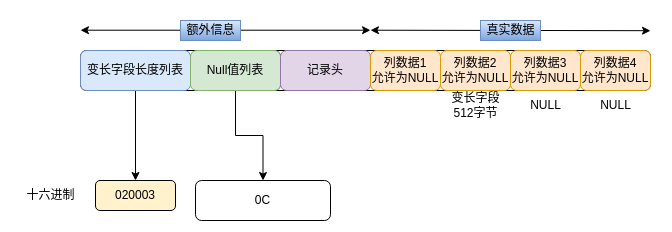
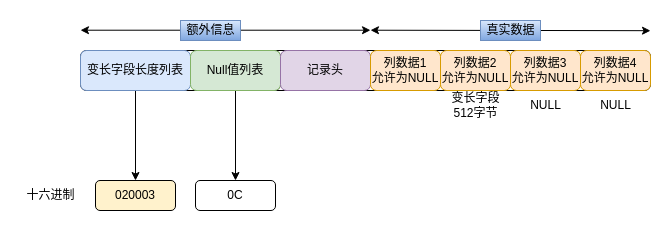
(263, 201) -> (236, 196)
